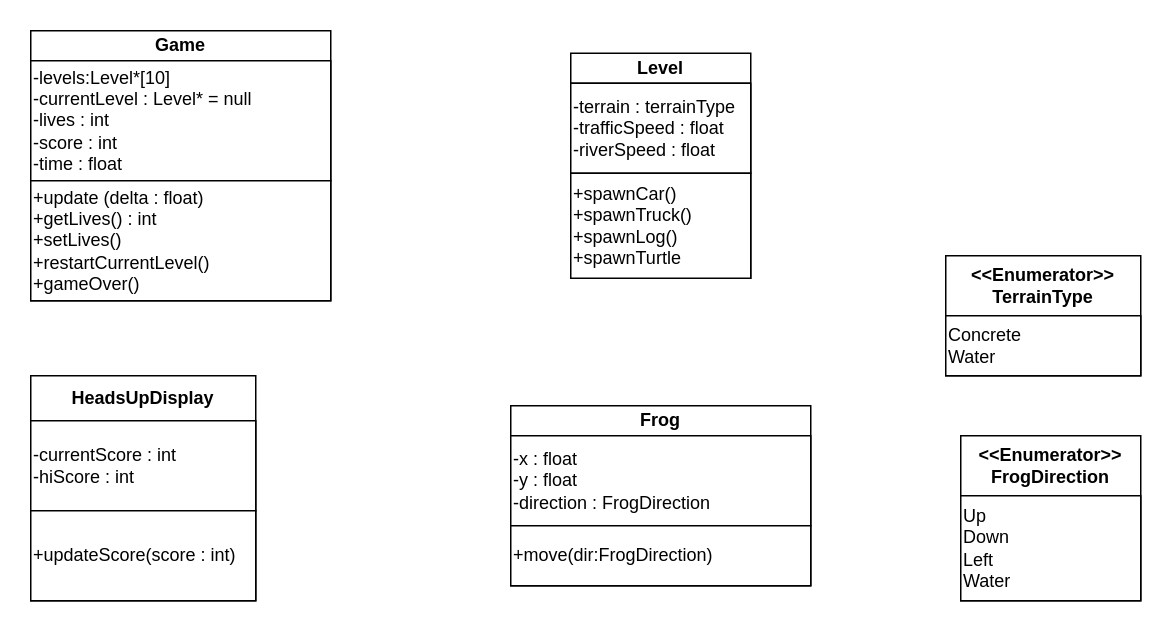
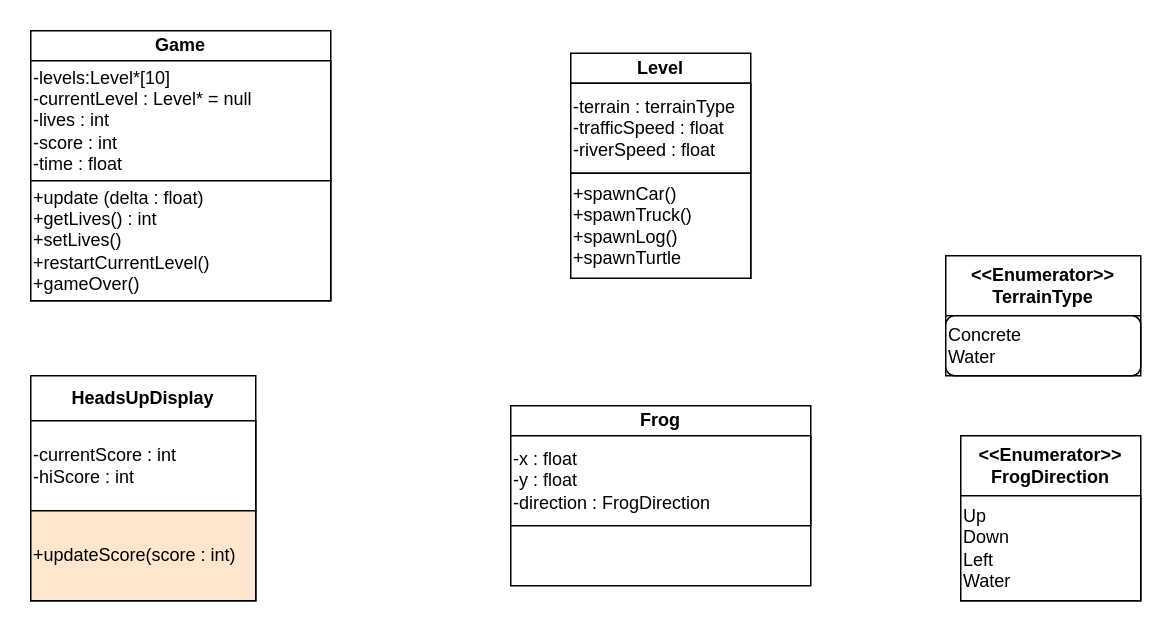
(1043, 346) -> (1043, 346)
(143, 556) -> (143, 556)
(661, 556) -> none
